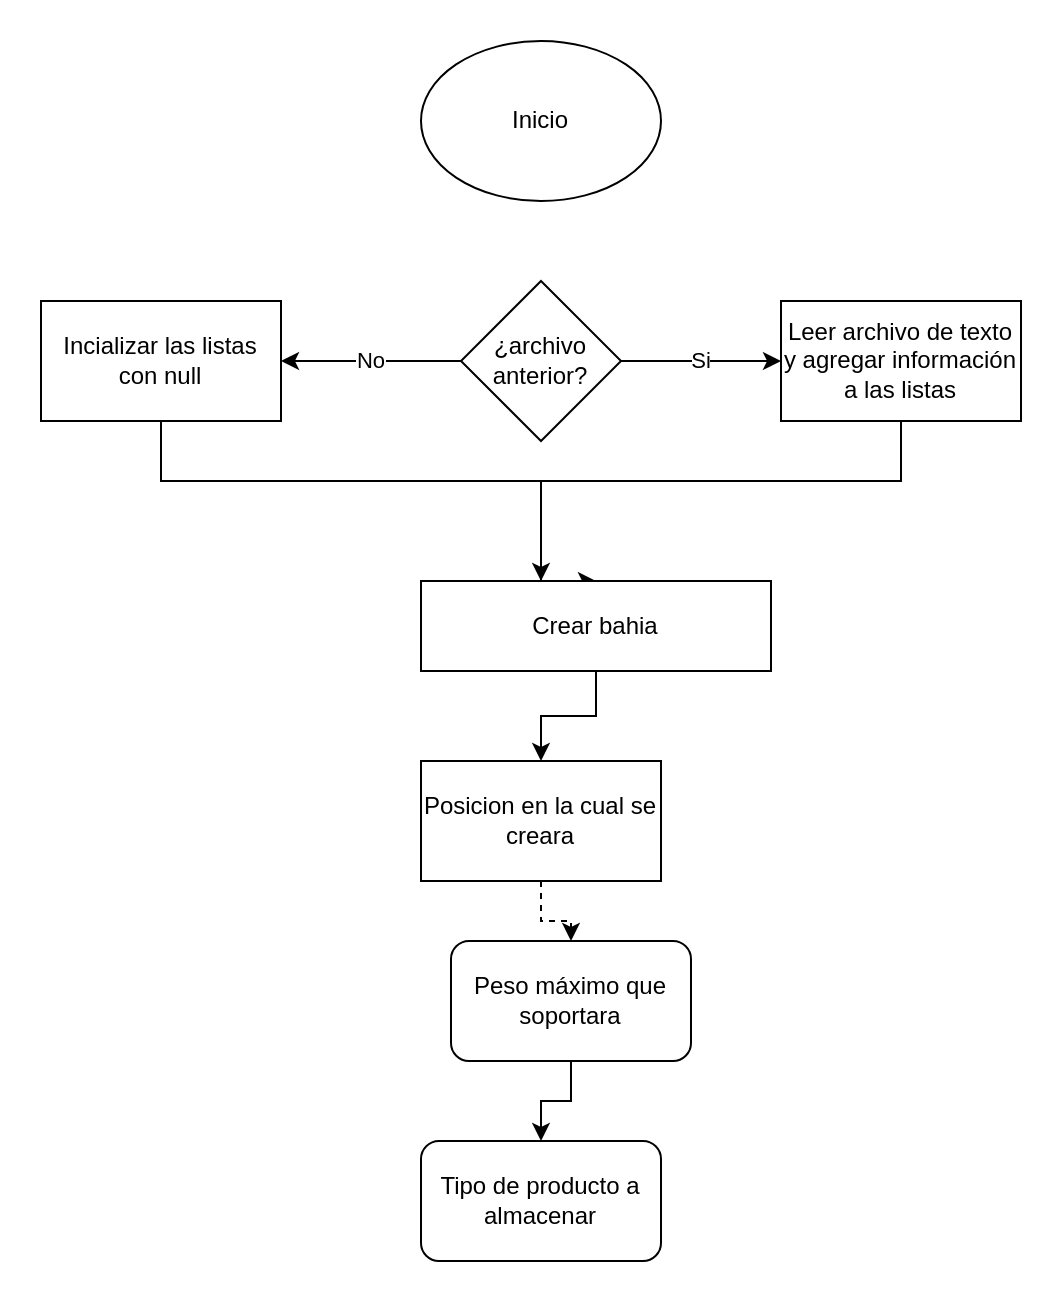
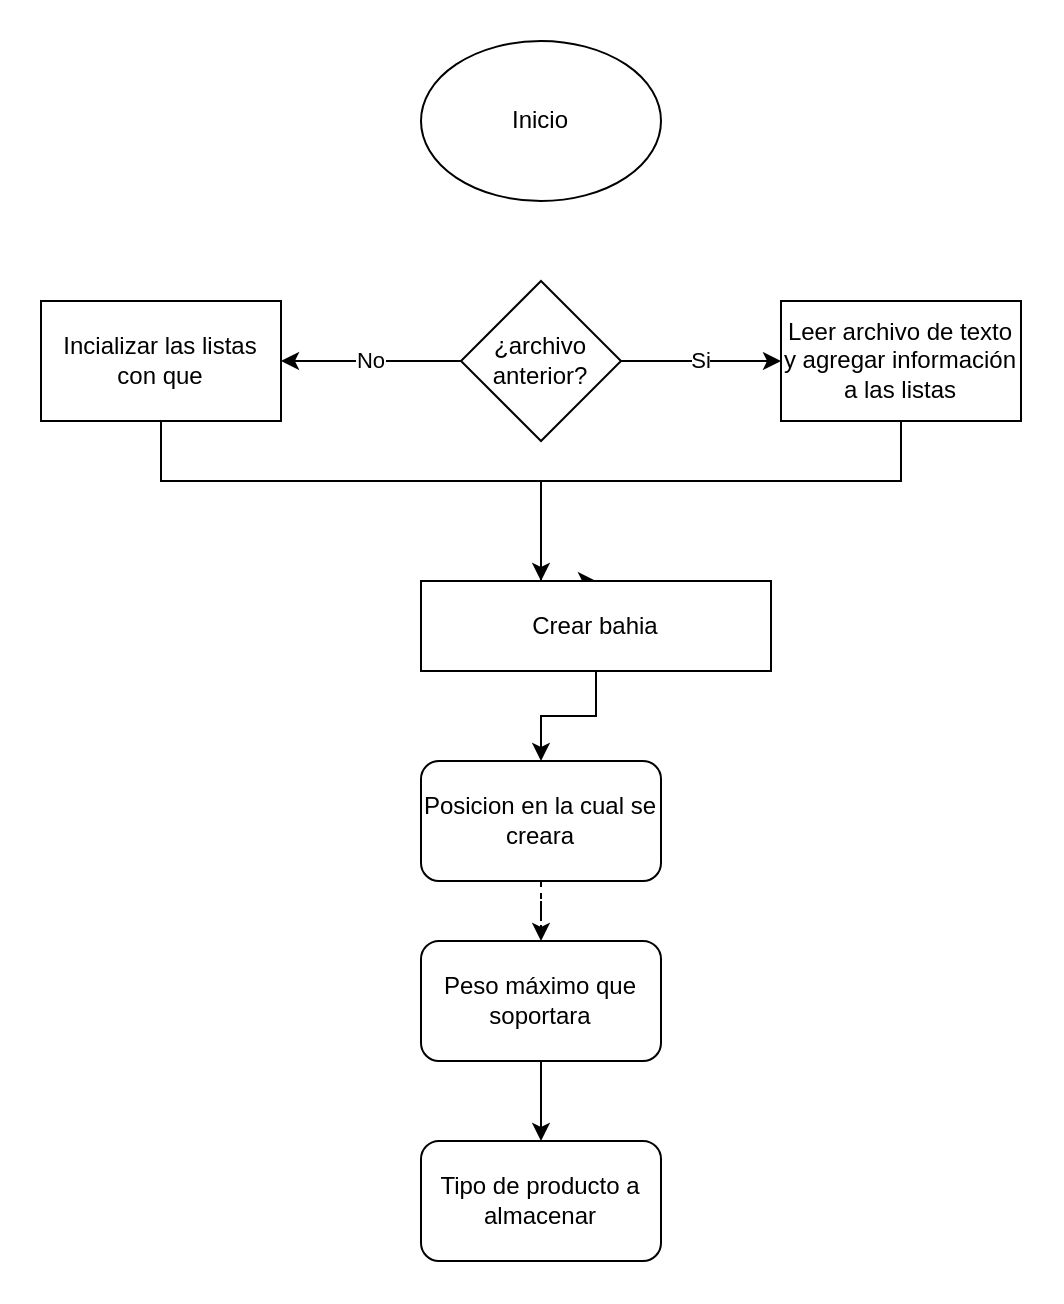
(161, 361) -> (161, 361)
(541, 821) -> (541, 821)
(571, 1001) -> (541, 1001)
